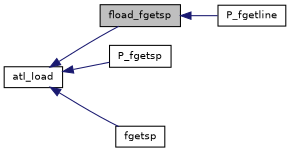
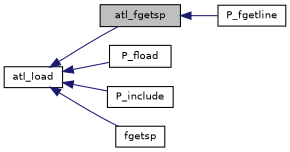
(140, 16) -> (140, 16)
(140, 56) -> (140, 56)
none -> (140, 97)
